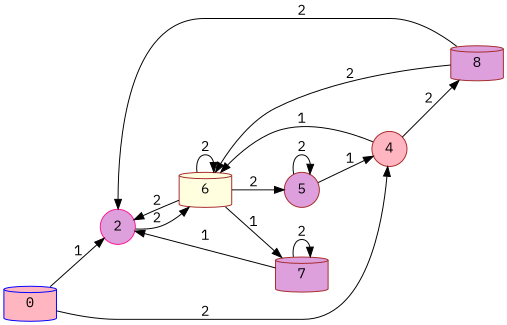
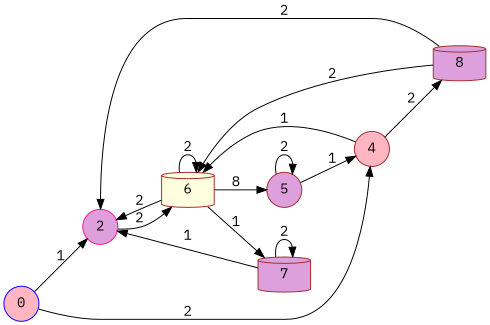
(254, 183) -> (236, 183)
(30, 304) -> (21, 304)
